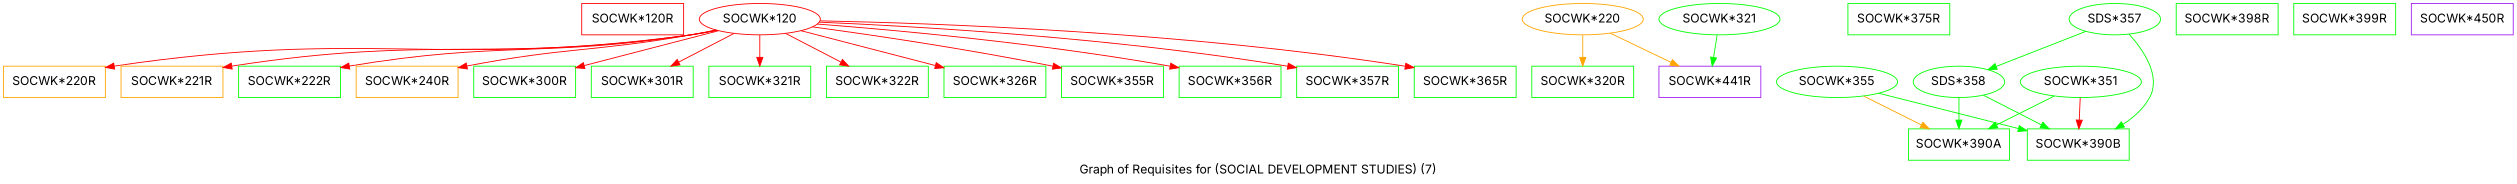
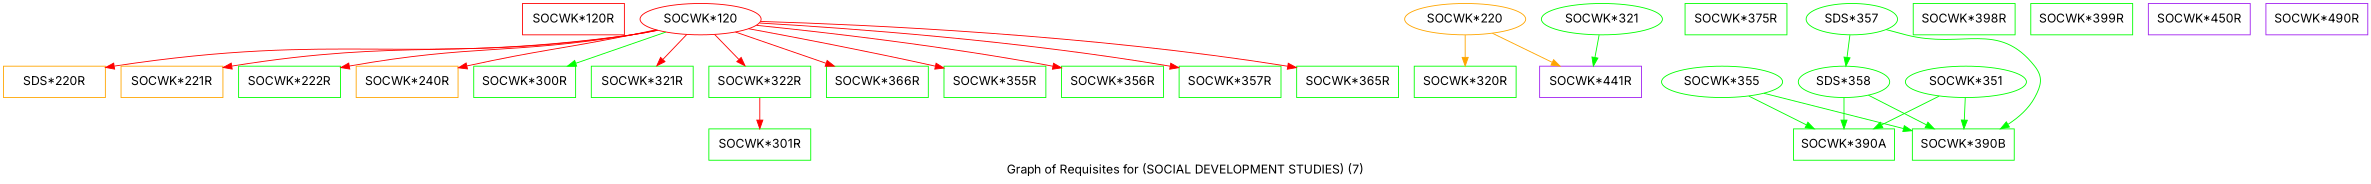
none -> (2317, 19)
(651, 48) -> (621, 48)
(706, 48) -> (760, 109)
(54, 82) -> (54, 82)
(995, 82) -> (877, 82)
(2080, 109) -> (1965, 109)
(1892, 110) -> (1778, 110)
